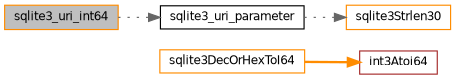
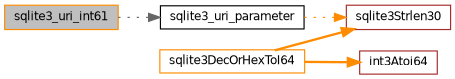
(61, 17) -> (61, 17)
(319, 17) -> (319, 17)
(398, 17) -> (398, 17)
none -> (309, 41)
